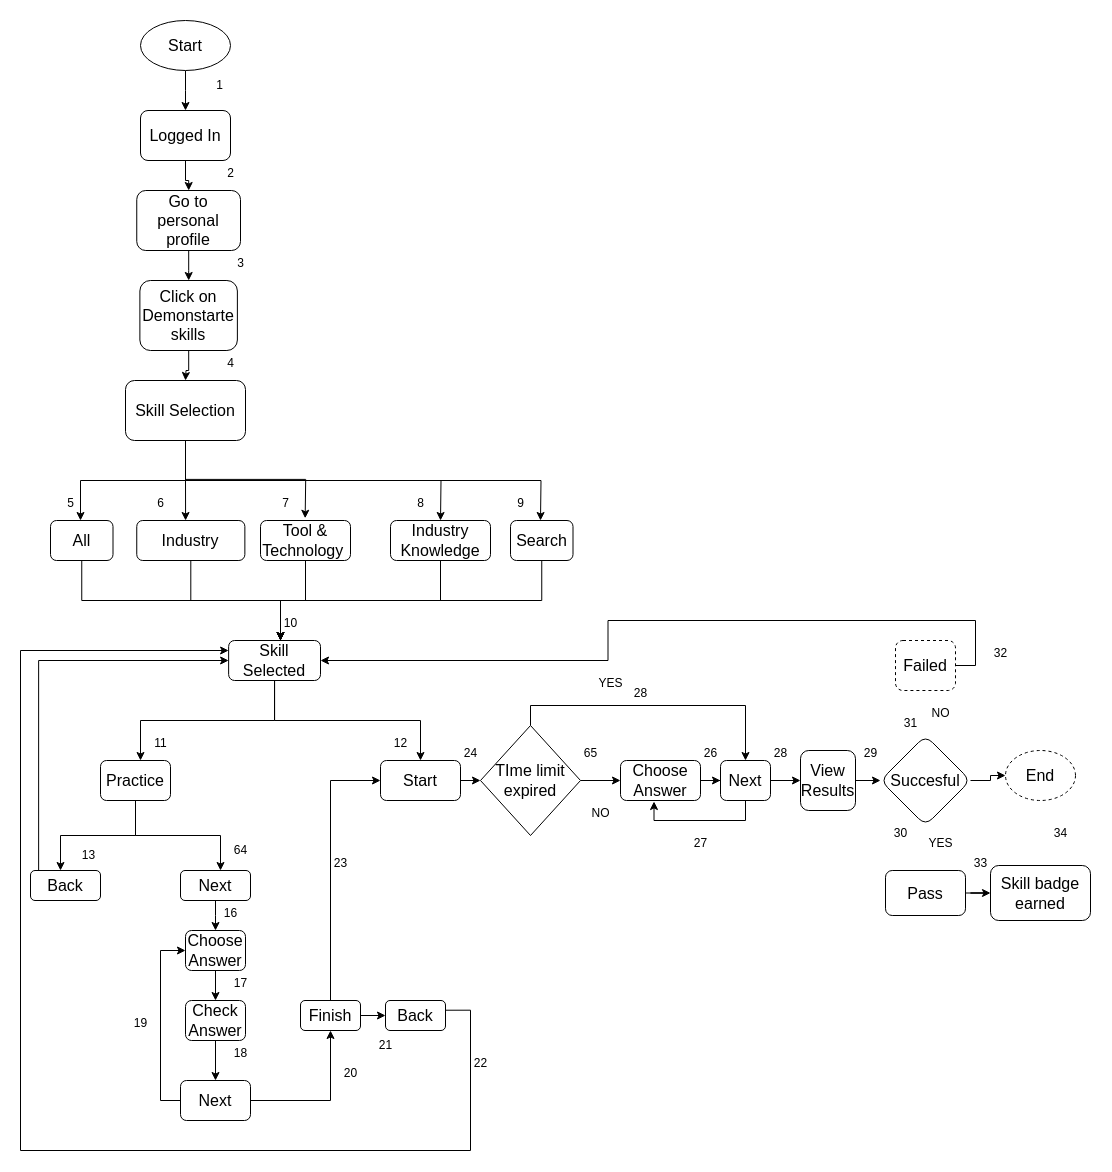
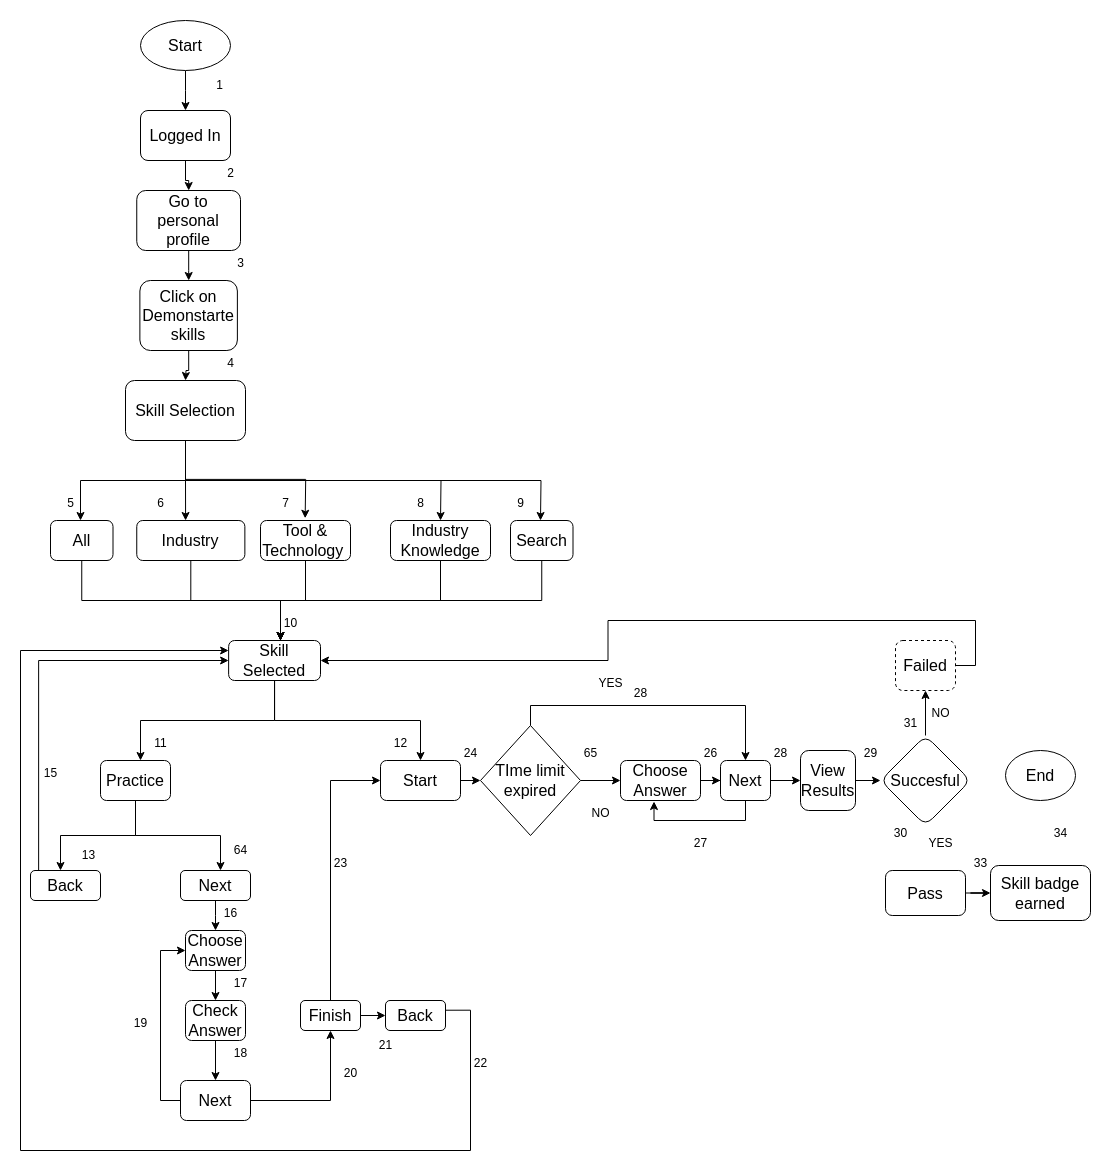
(1001, 654) -> none
none -> (51, 774)
(1041, 776) -> (1041, 776)
(987, 781) -> (926, 716)
